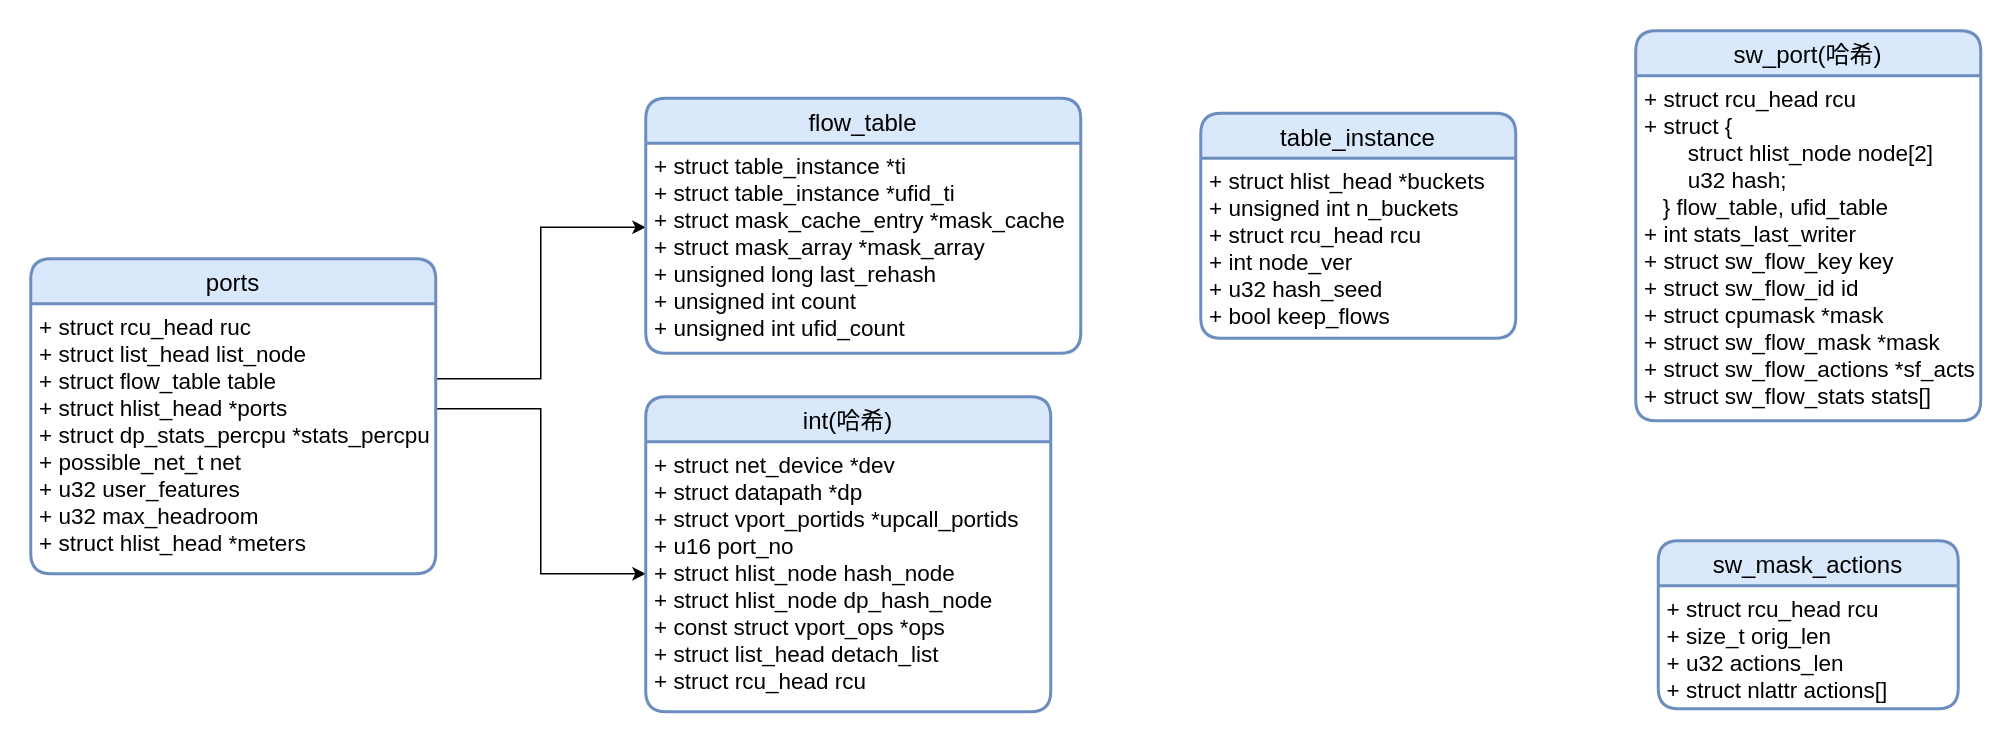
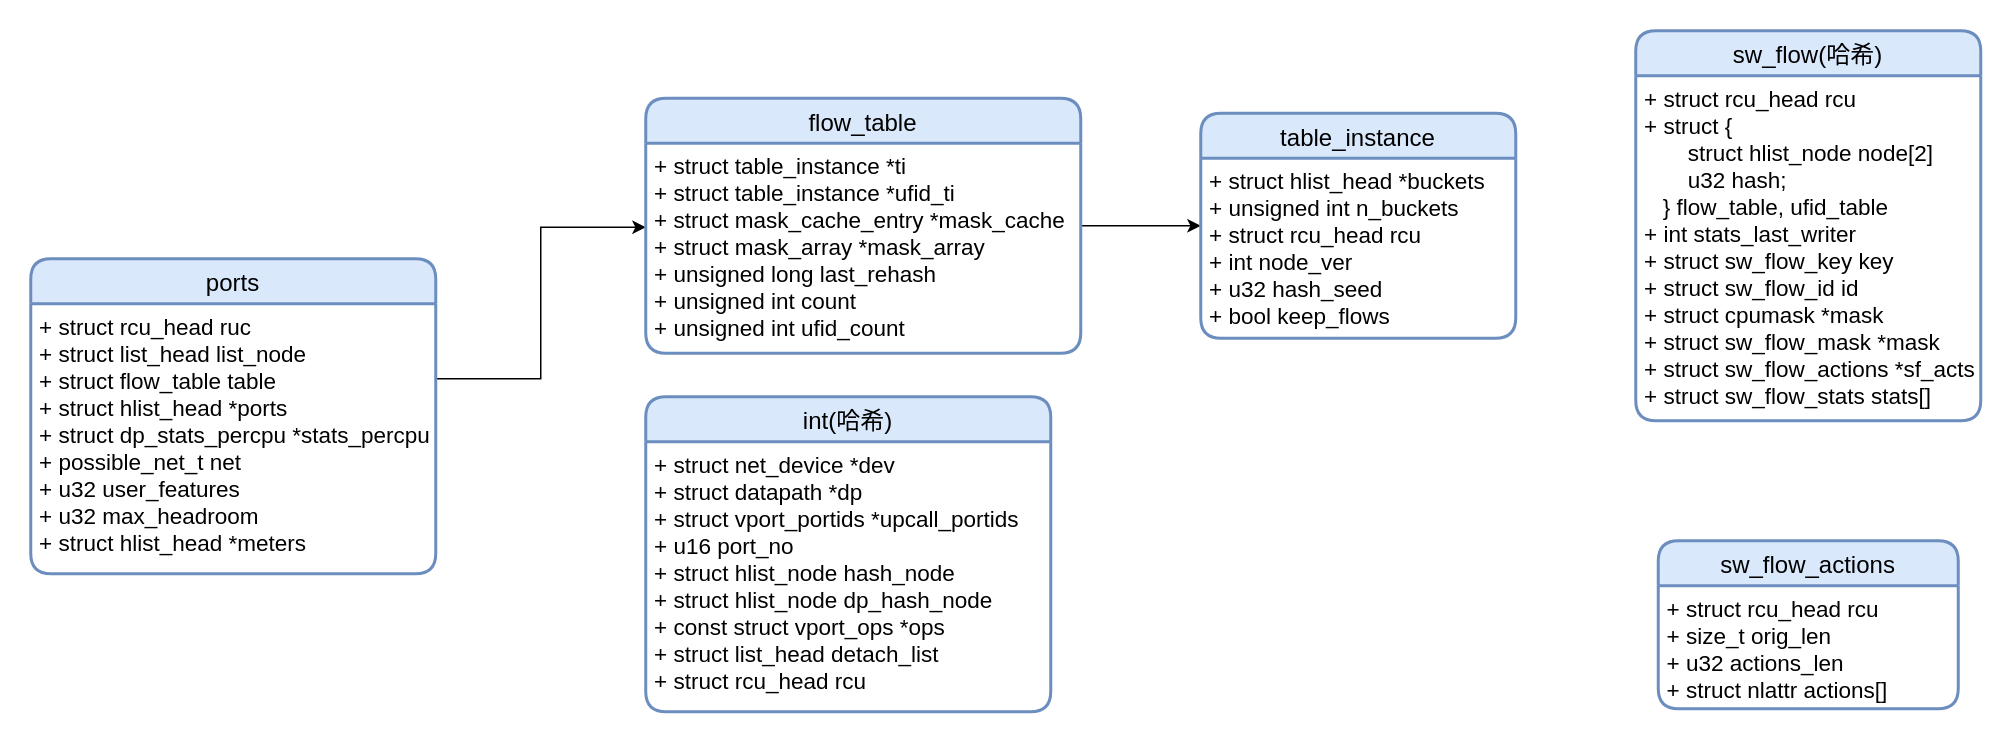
(1808, 55) -> (1808, 55)
none -> (1136, 226)
(541, 487) -> none
(1808, 565) -> (1808, 565)
